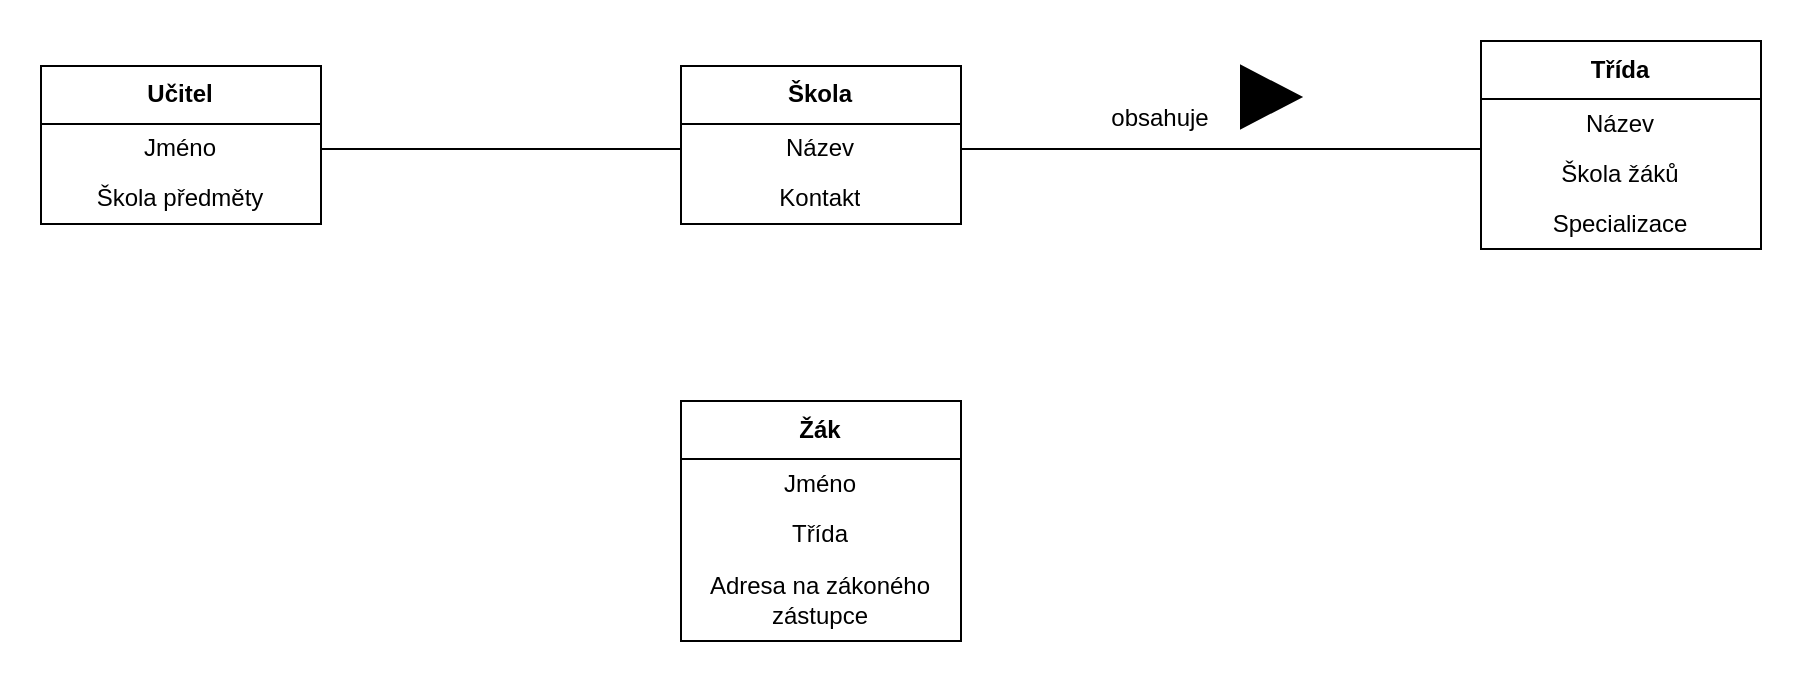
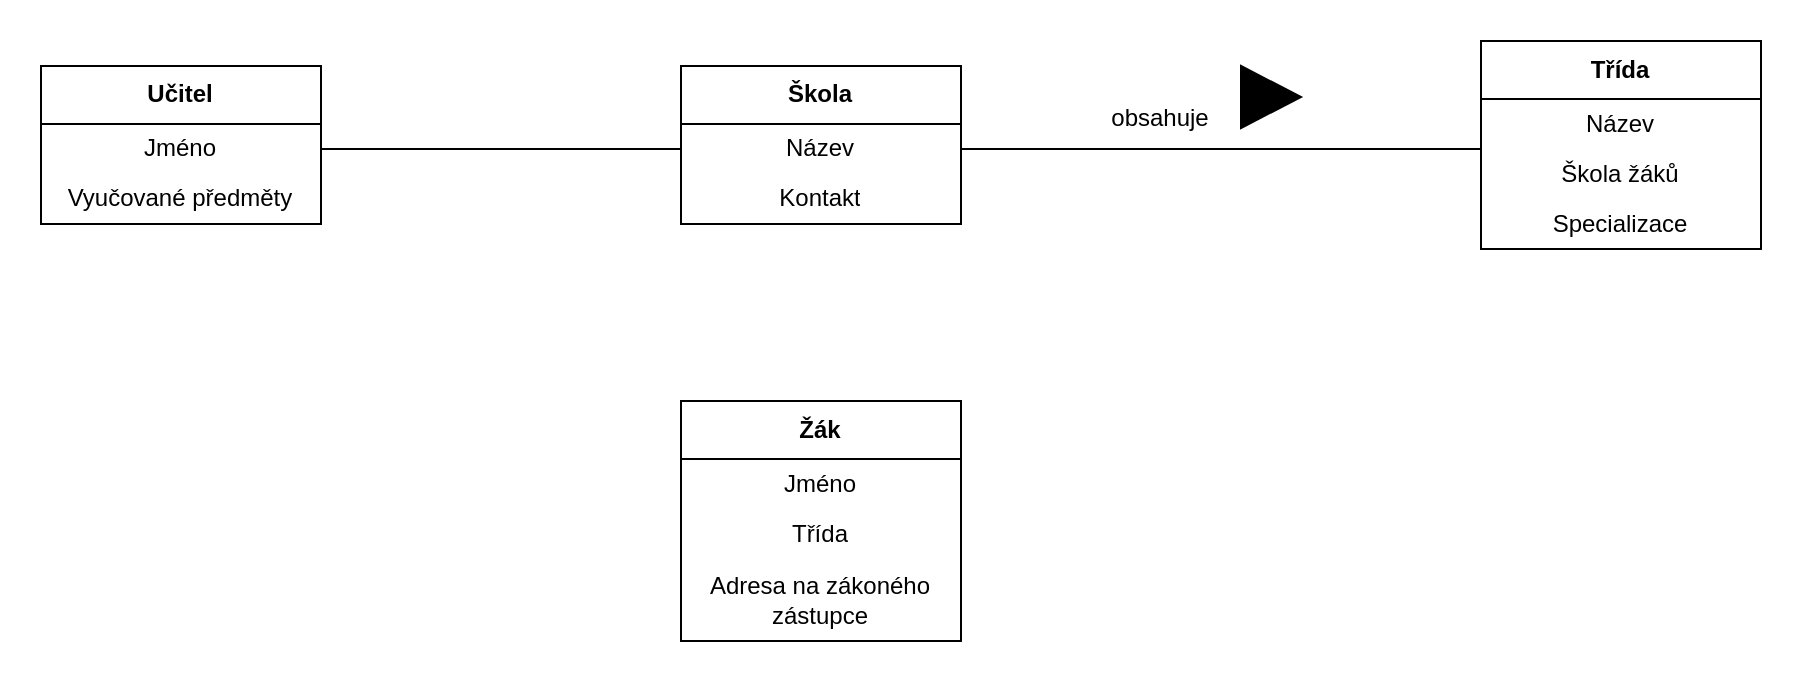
(181, 199) -> (181, 199)
